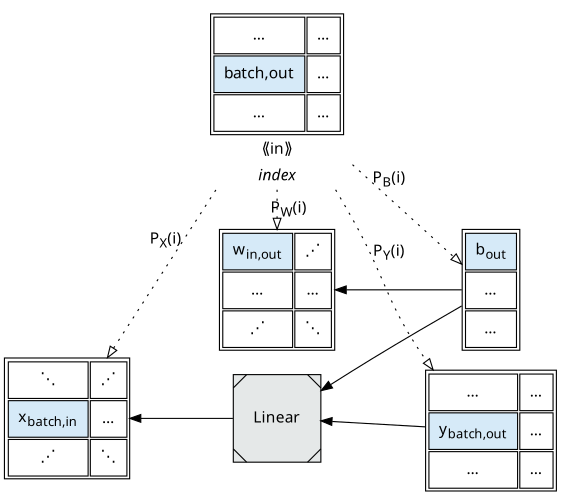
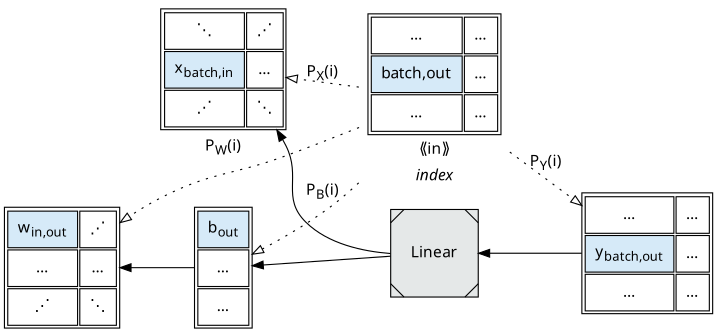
(396, 344) -> (327, 261)
